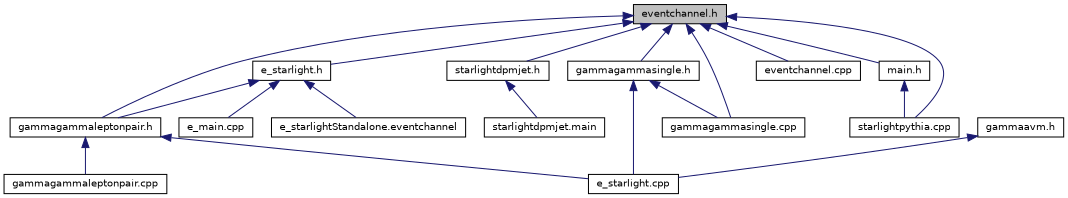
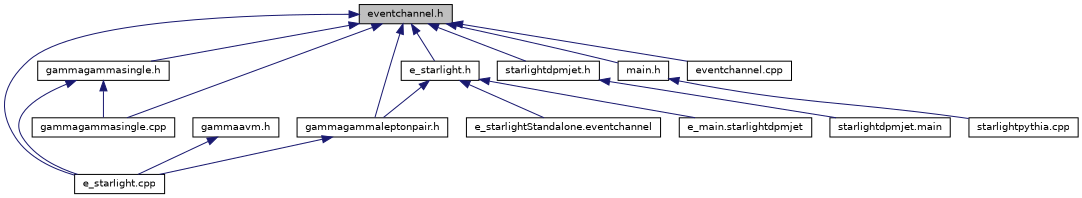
(874, 33) -> (107, 31)
(216, 127) -> (745, 127)
(85, 184) -> none
